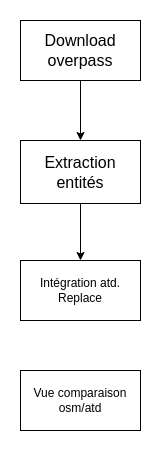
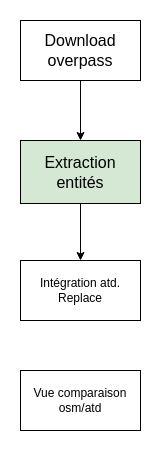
(81, 172) -> (81, 172)
